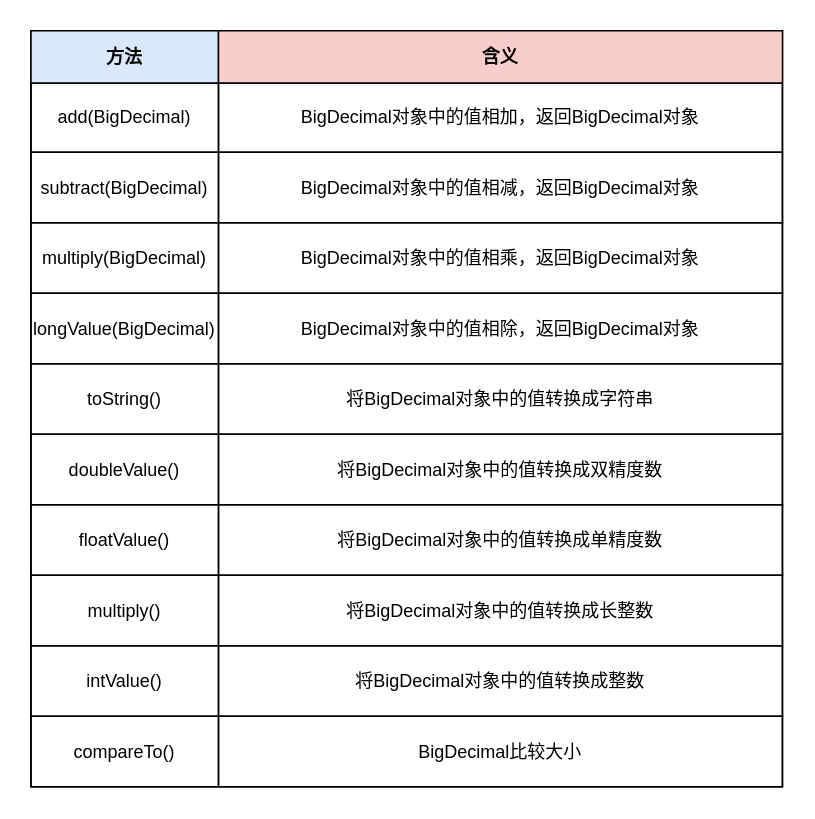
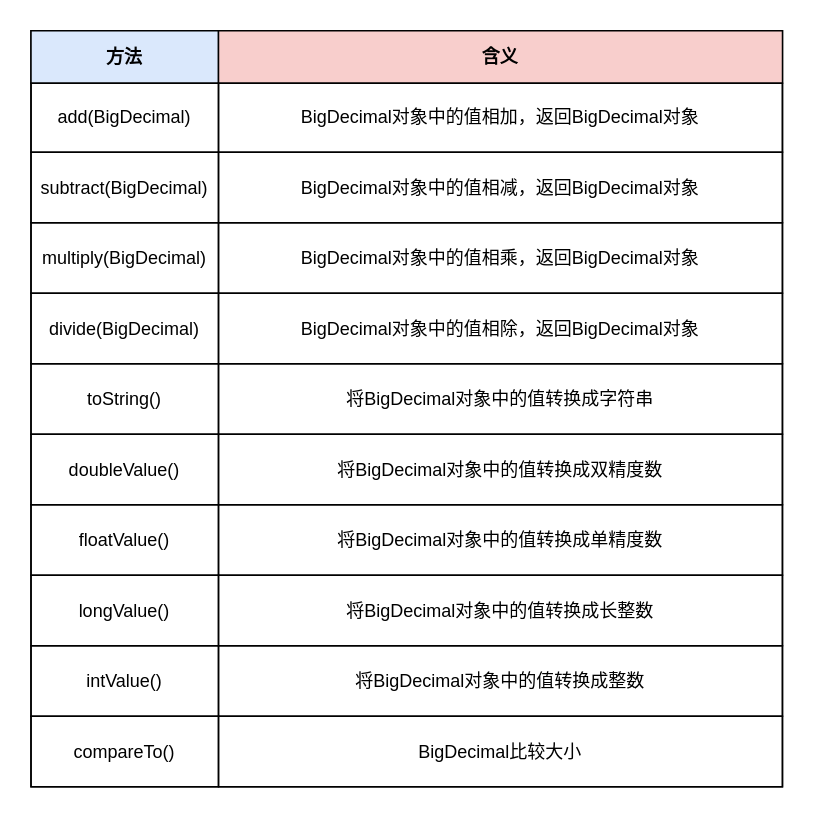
(125, 329) -> (125, 329)
(125, 611) -> (125, 611)
